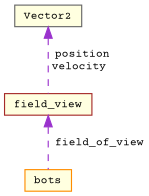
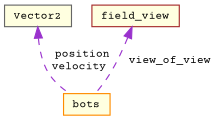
(48, 66) -> (47, 70)
(96, 142) -> (167, 60)
